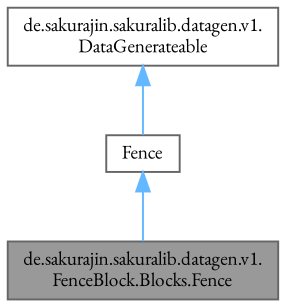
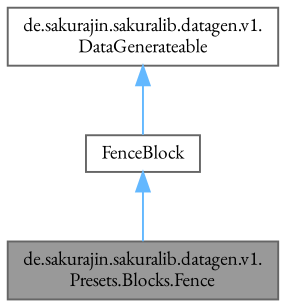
(143, 154) -> (143, 154)
(143, 270) -> (143, 270)
